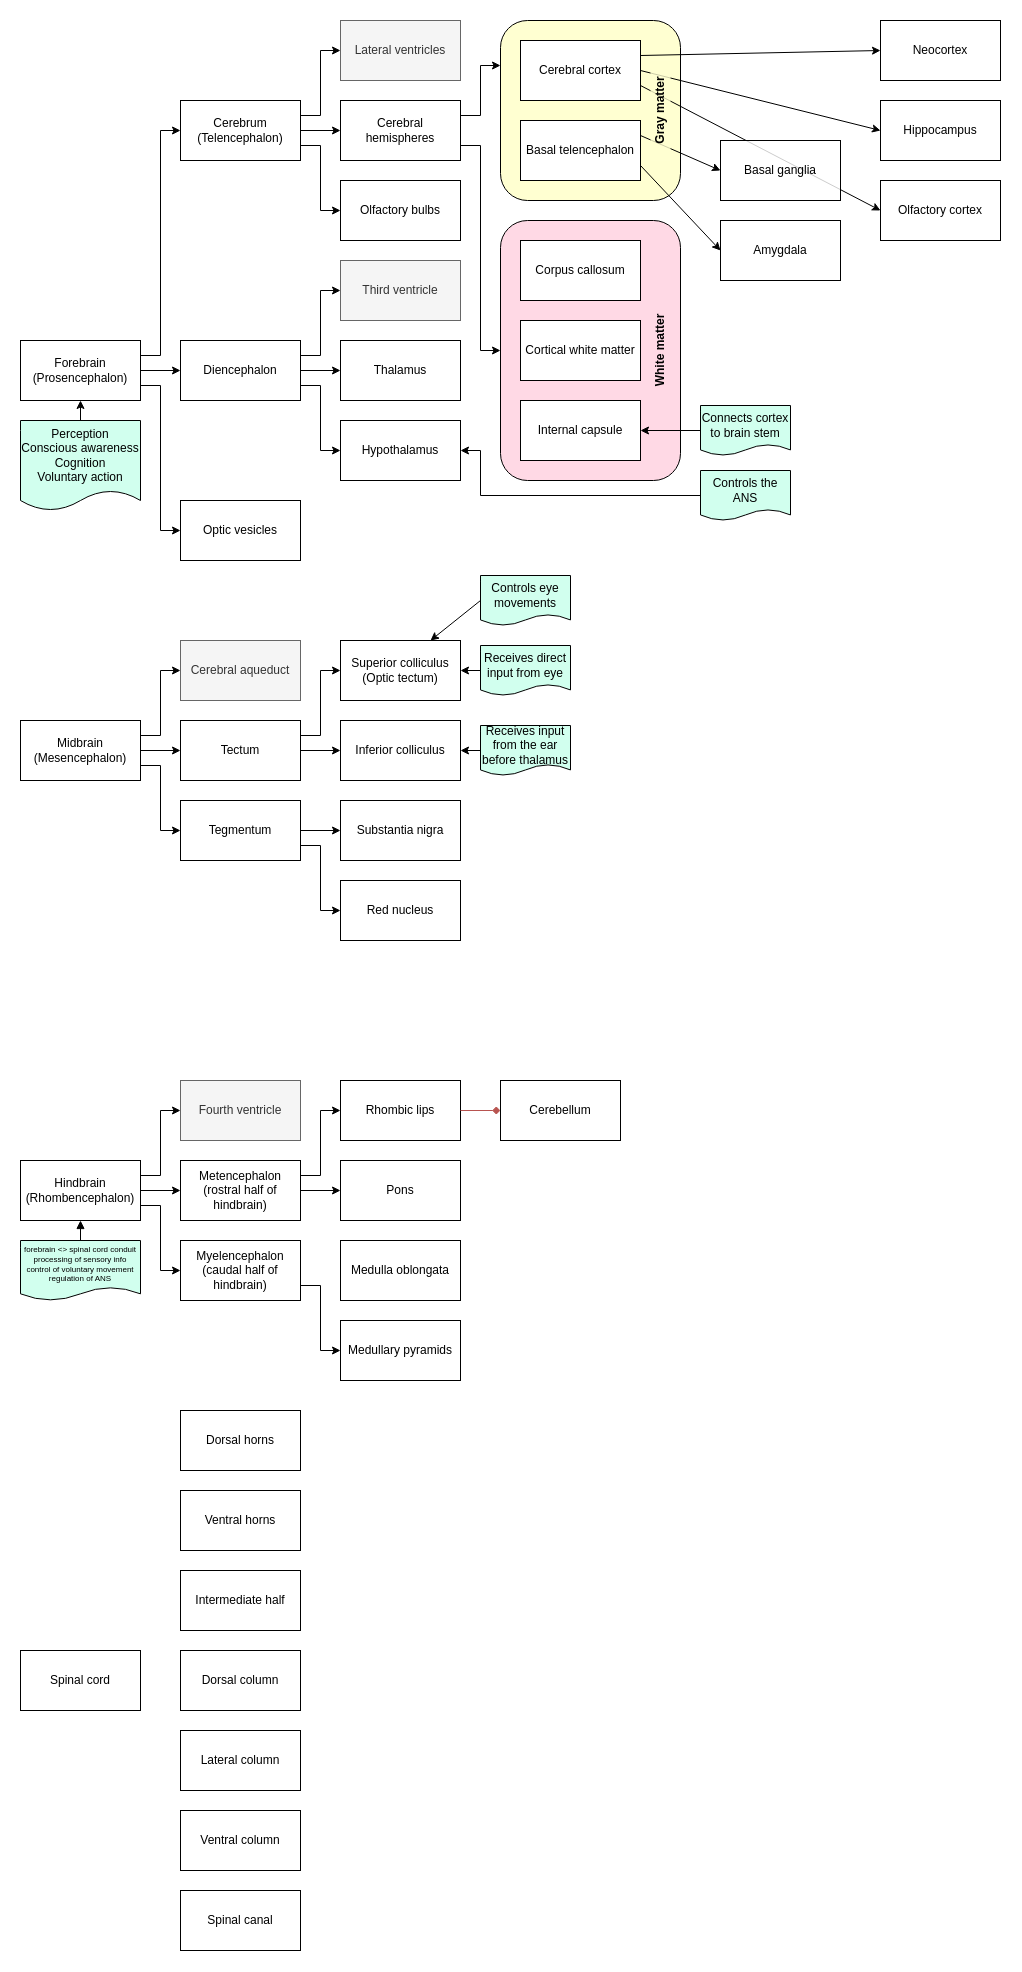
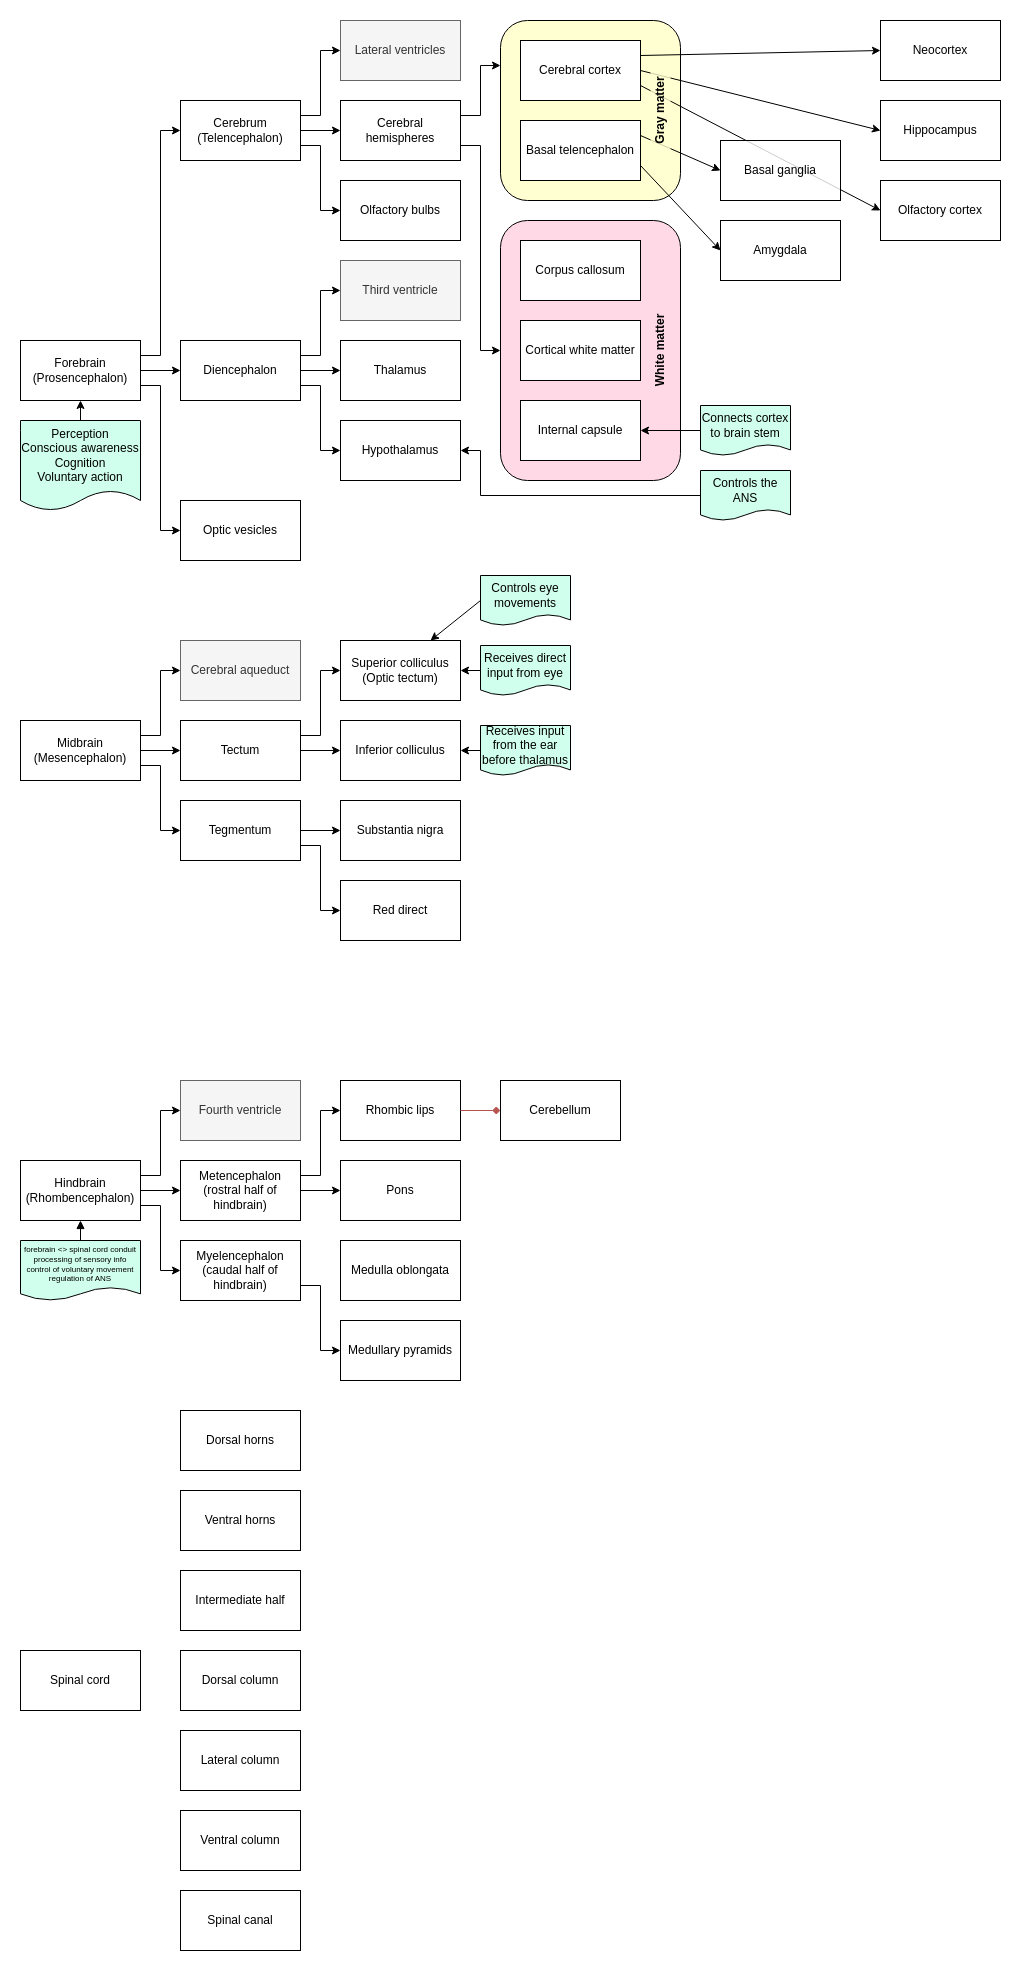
(401, 911) -> (401, 911)
